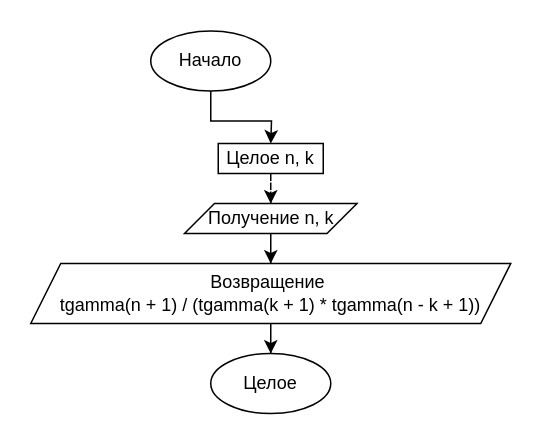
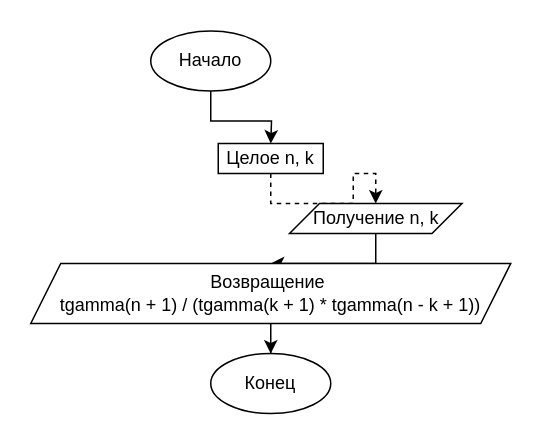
(271, 218) -> (376, 218)
(271, 383) -> (271, 383)
